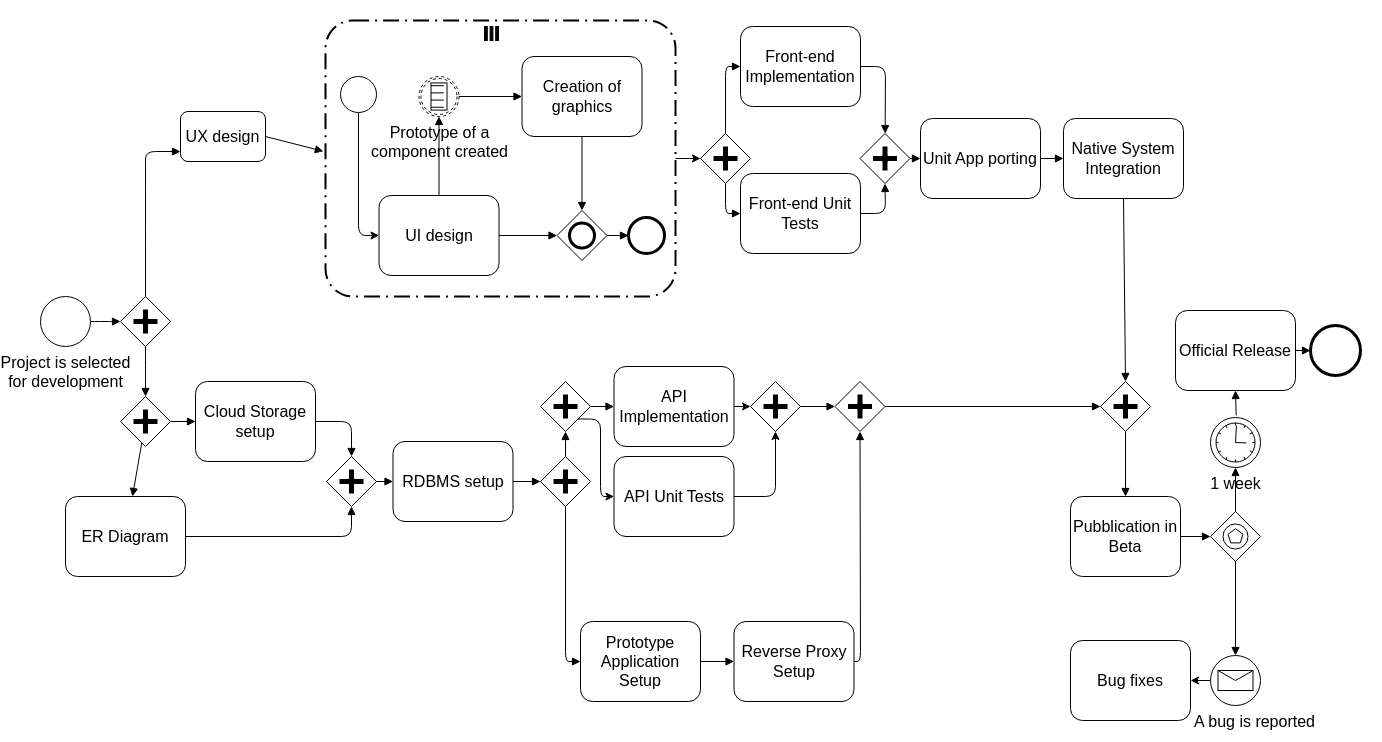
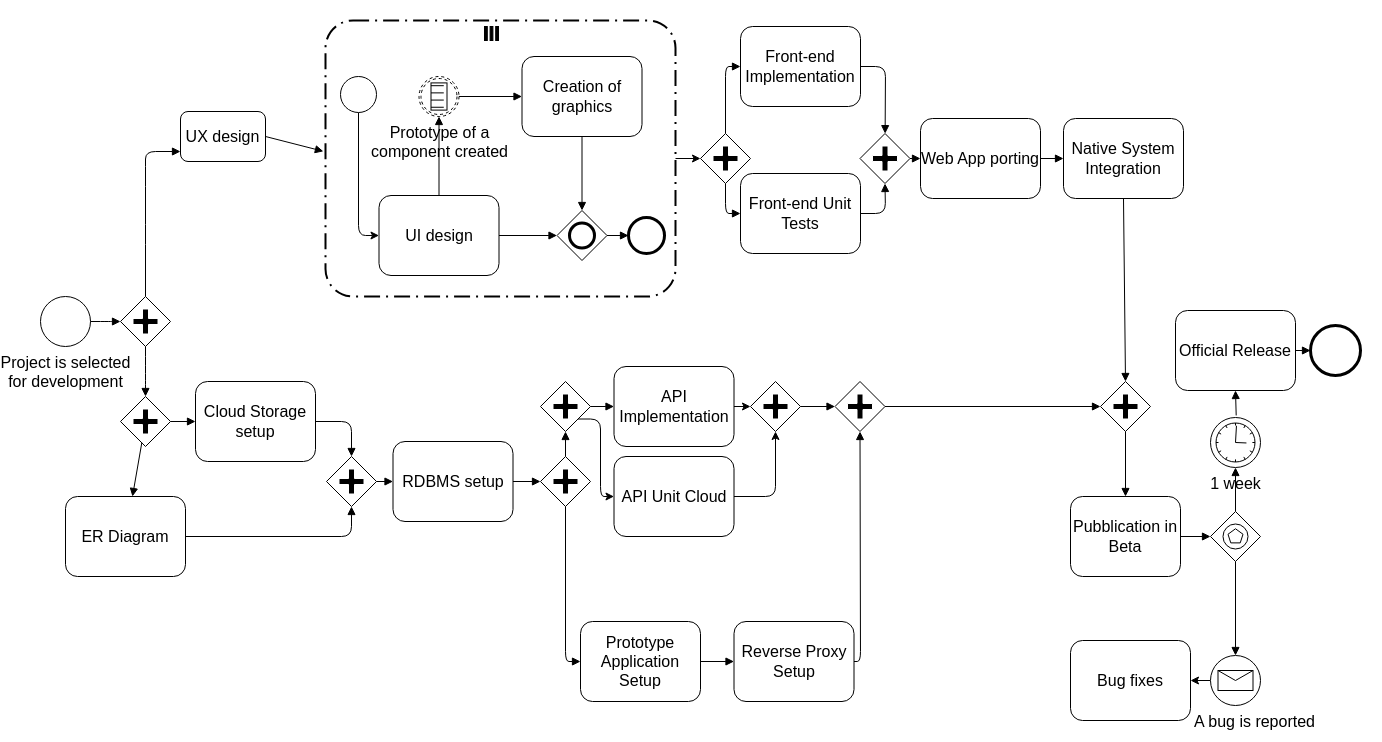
(981, 159) -> (981, 159)
(675, 497) -> (675, 497)
